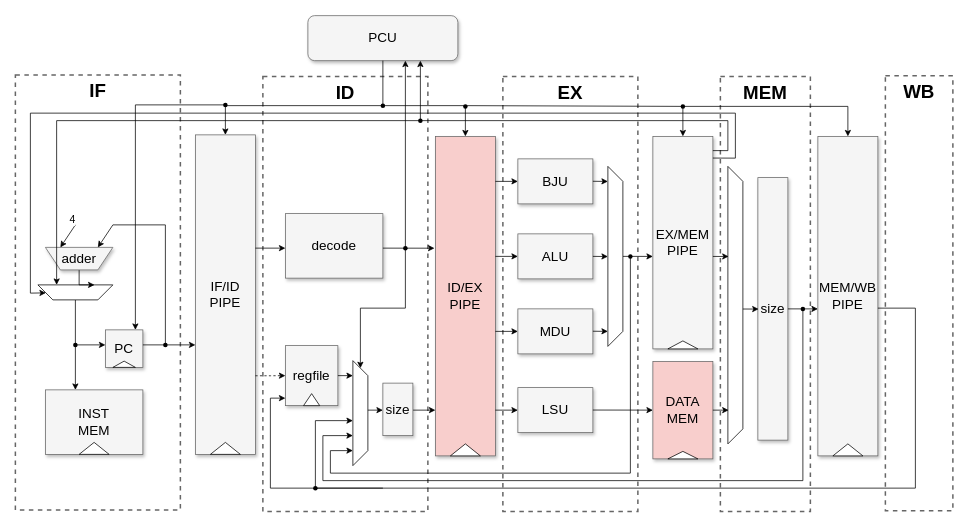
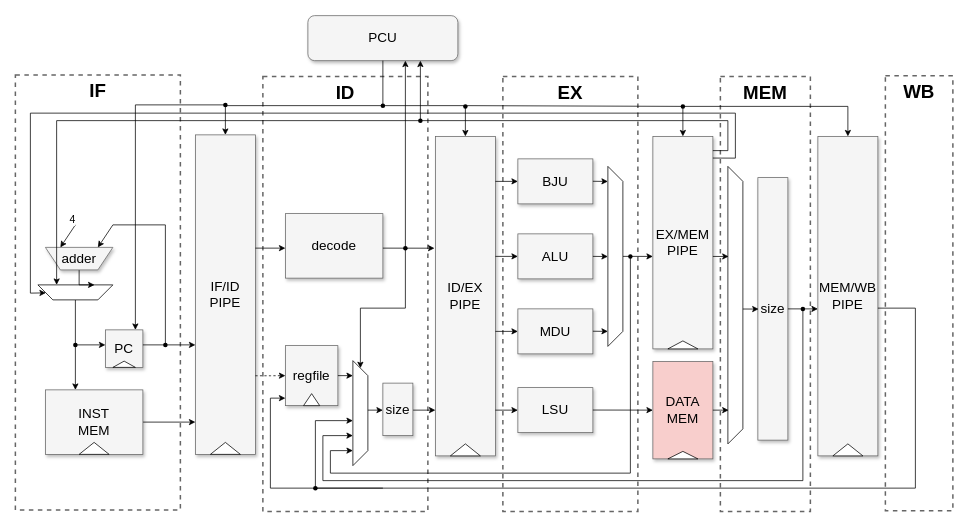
(465, 296) -> (465, 296)
none -> (189, 422)
